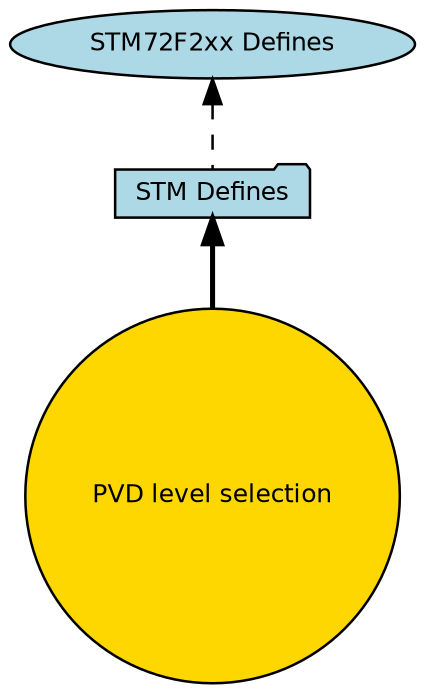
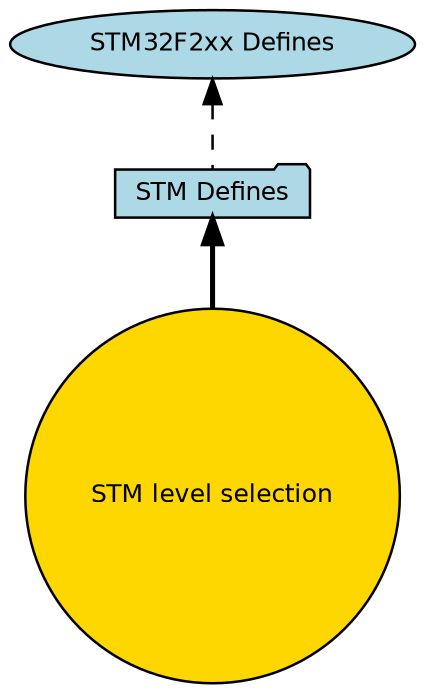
(213, 44) -> (213, 44)
(213, 496) -> (213, 496)
